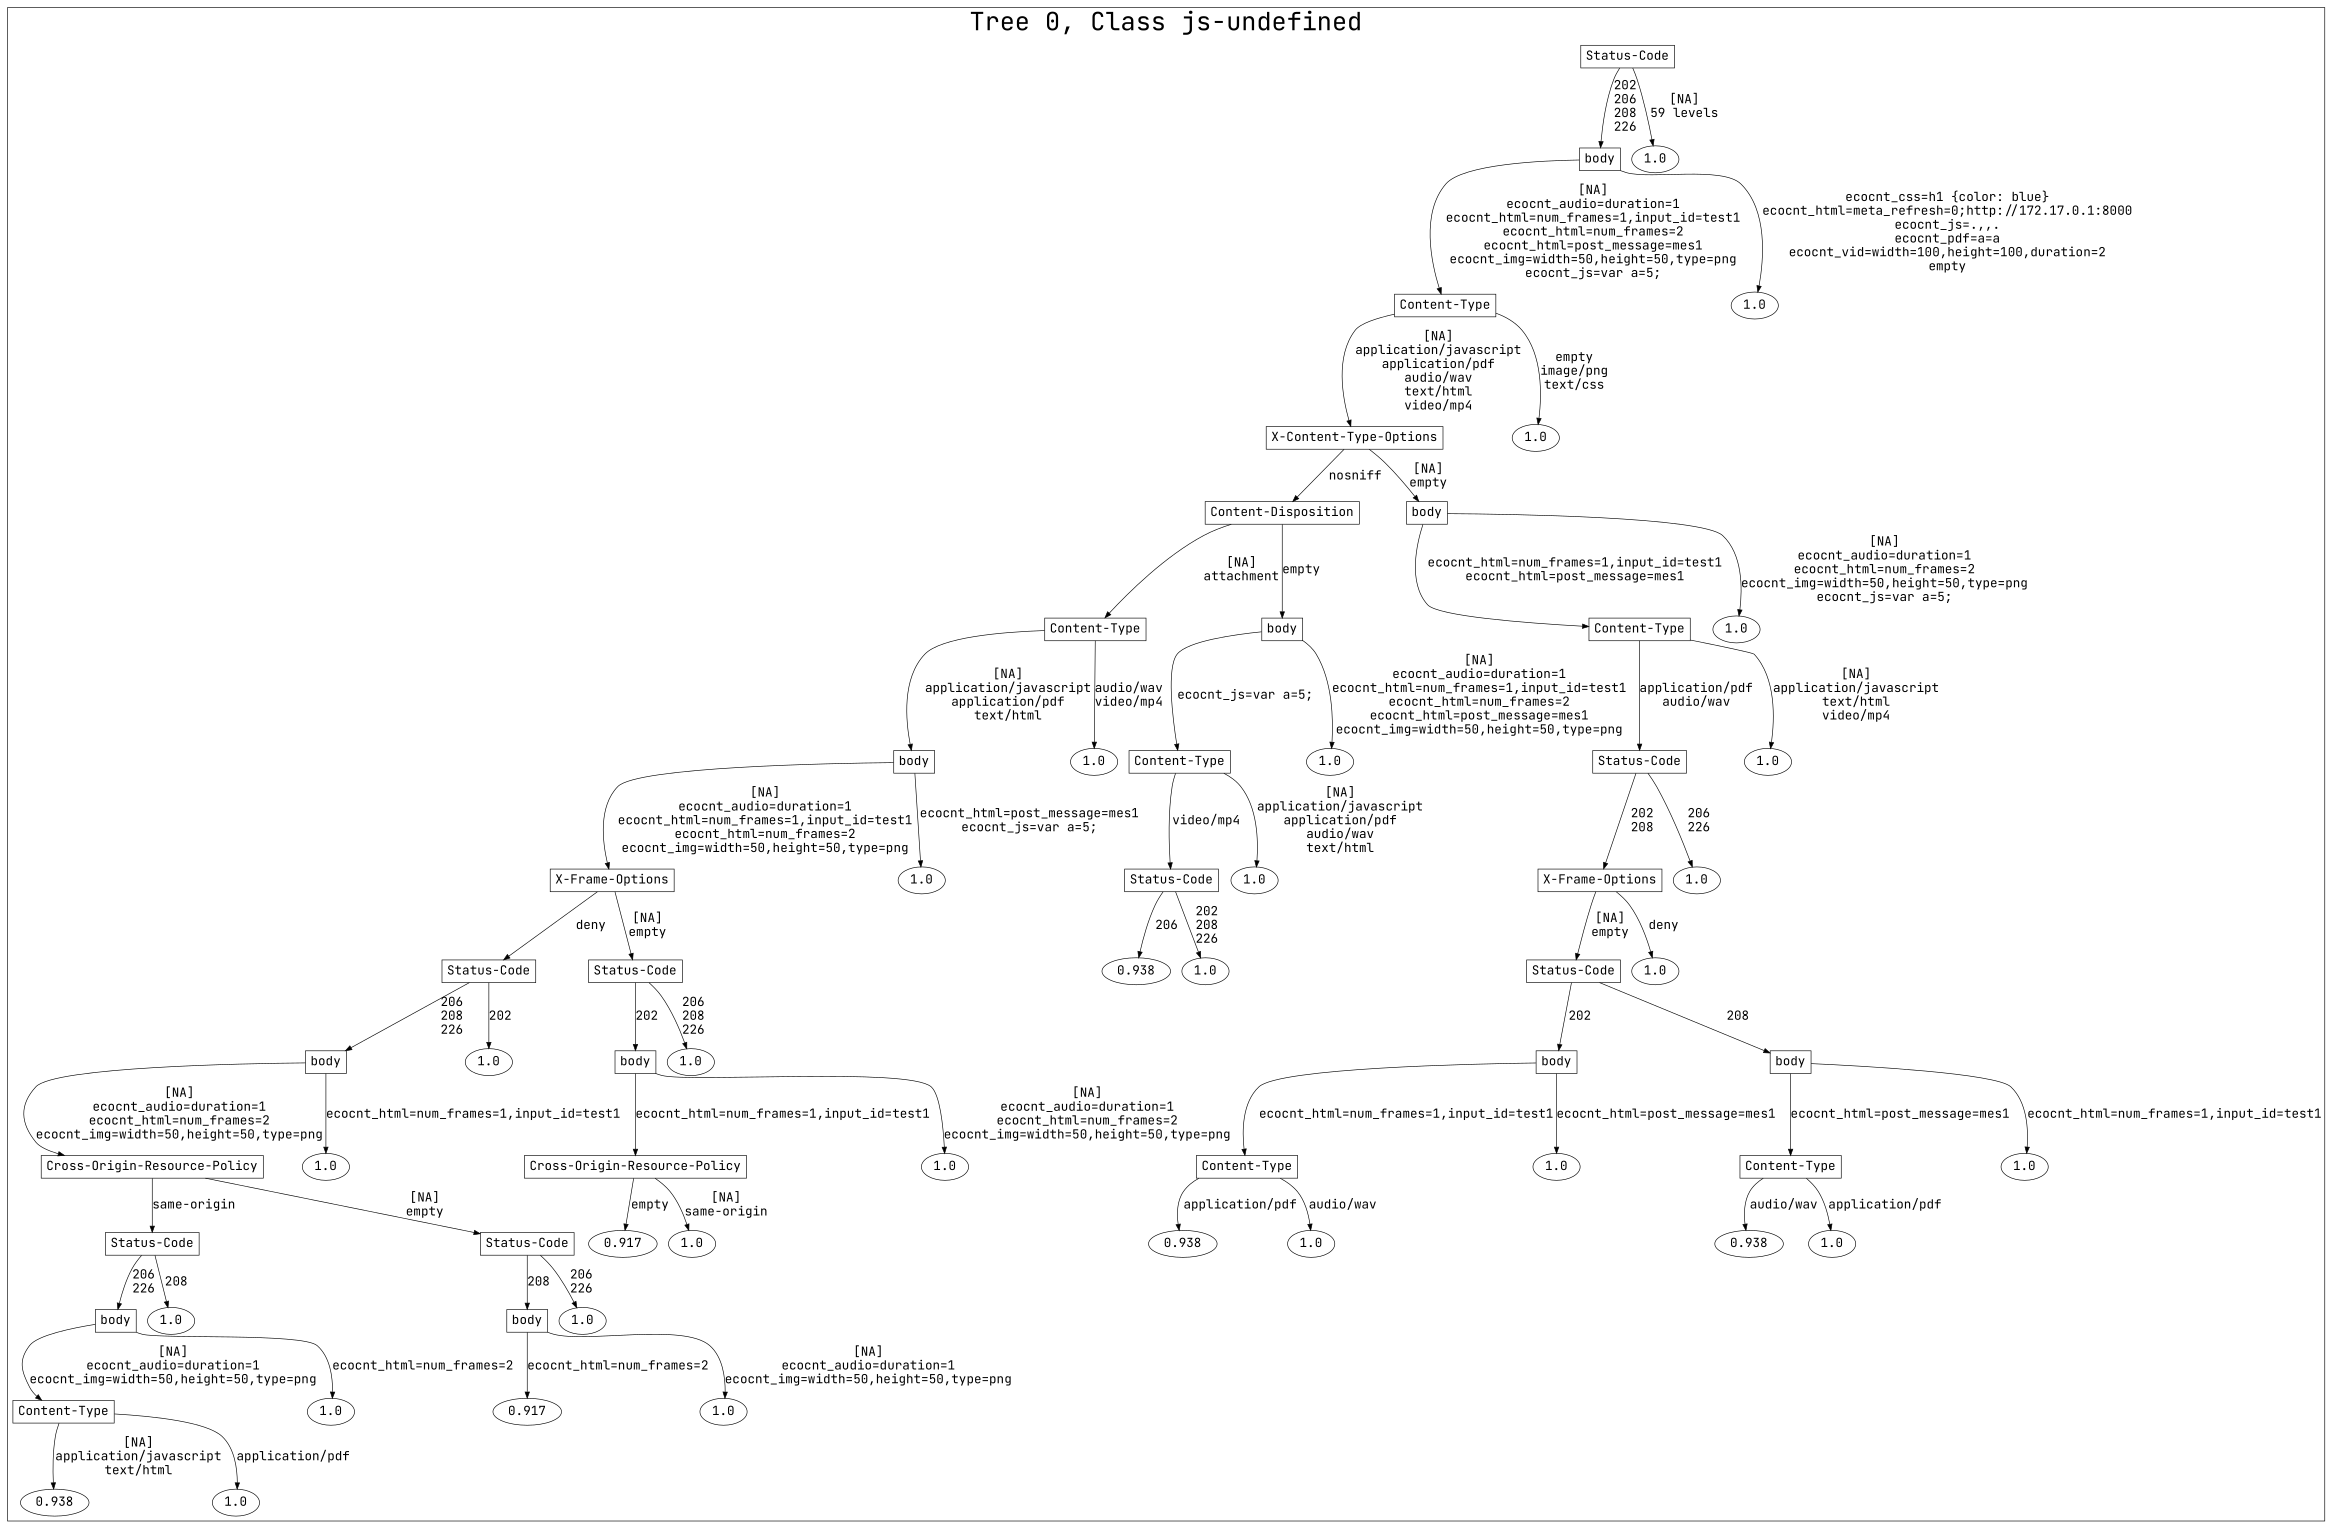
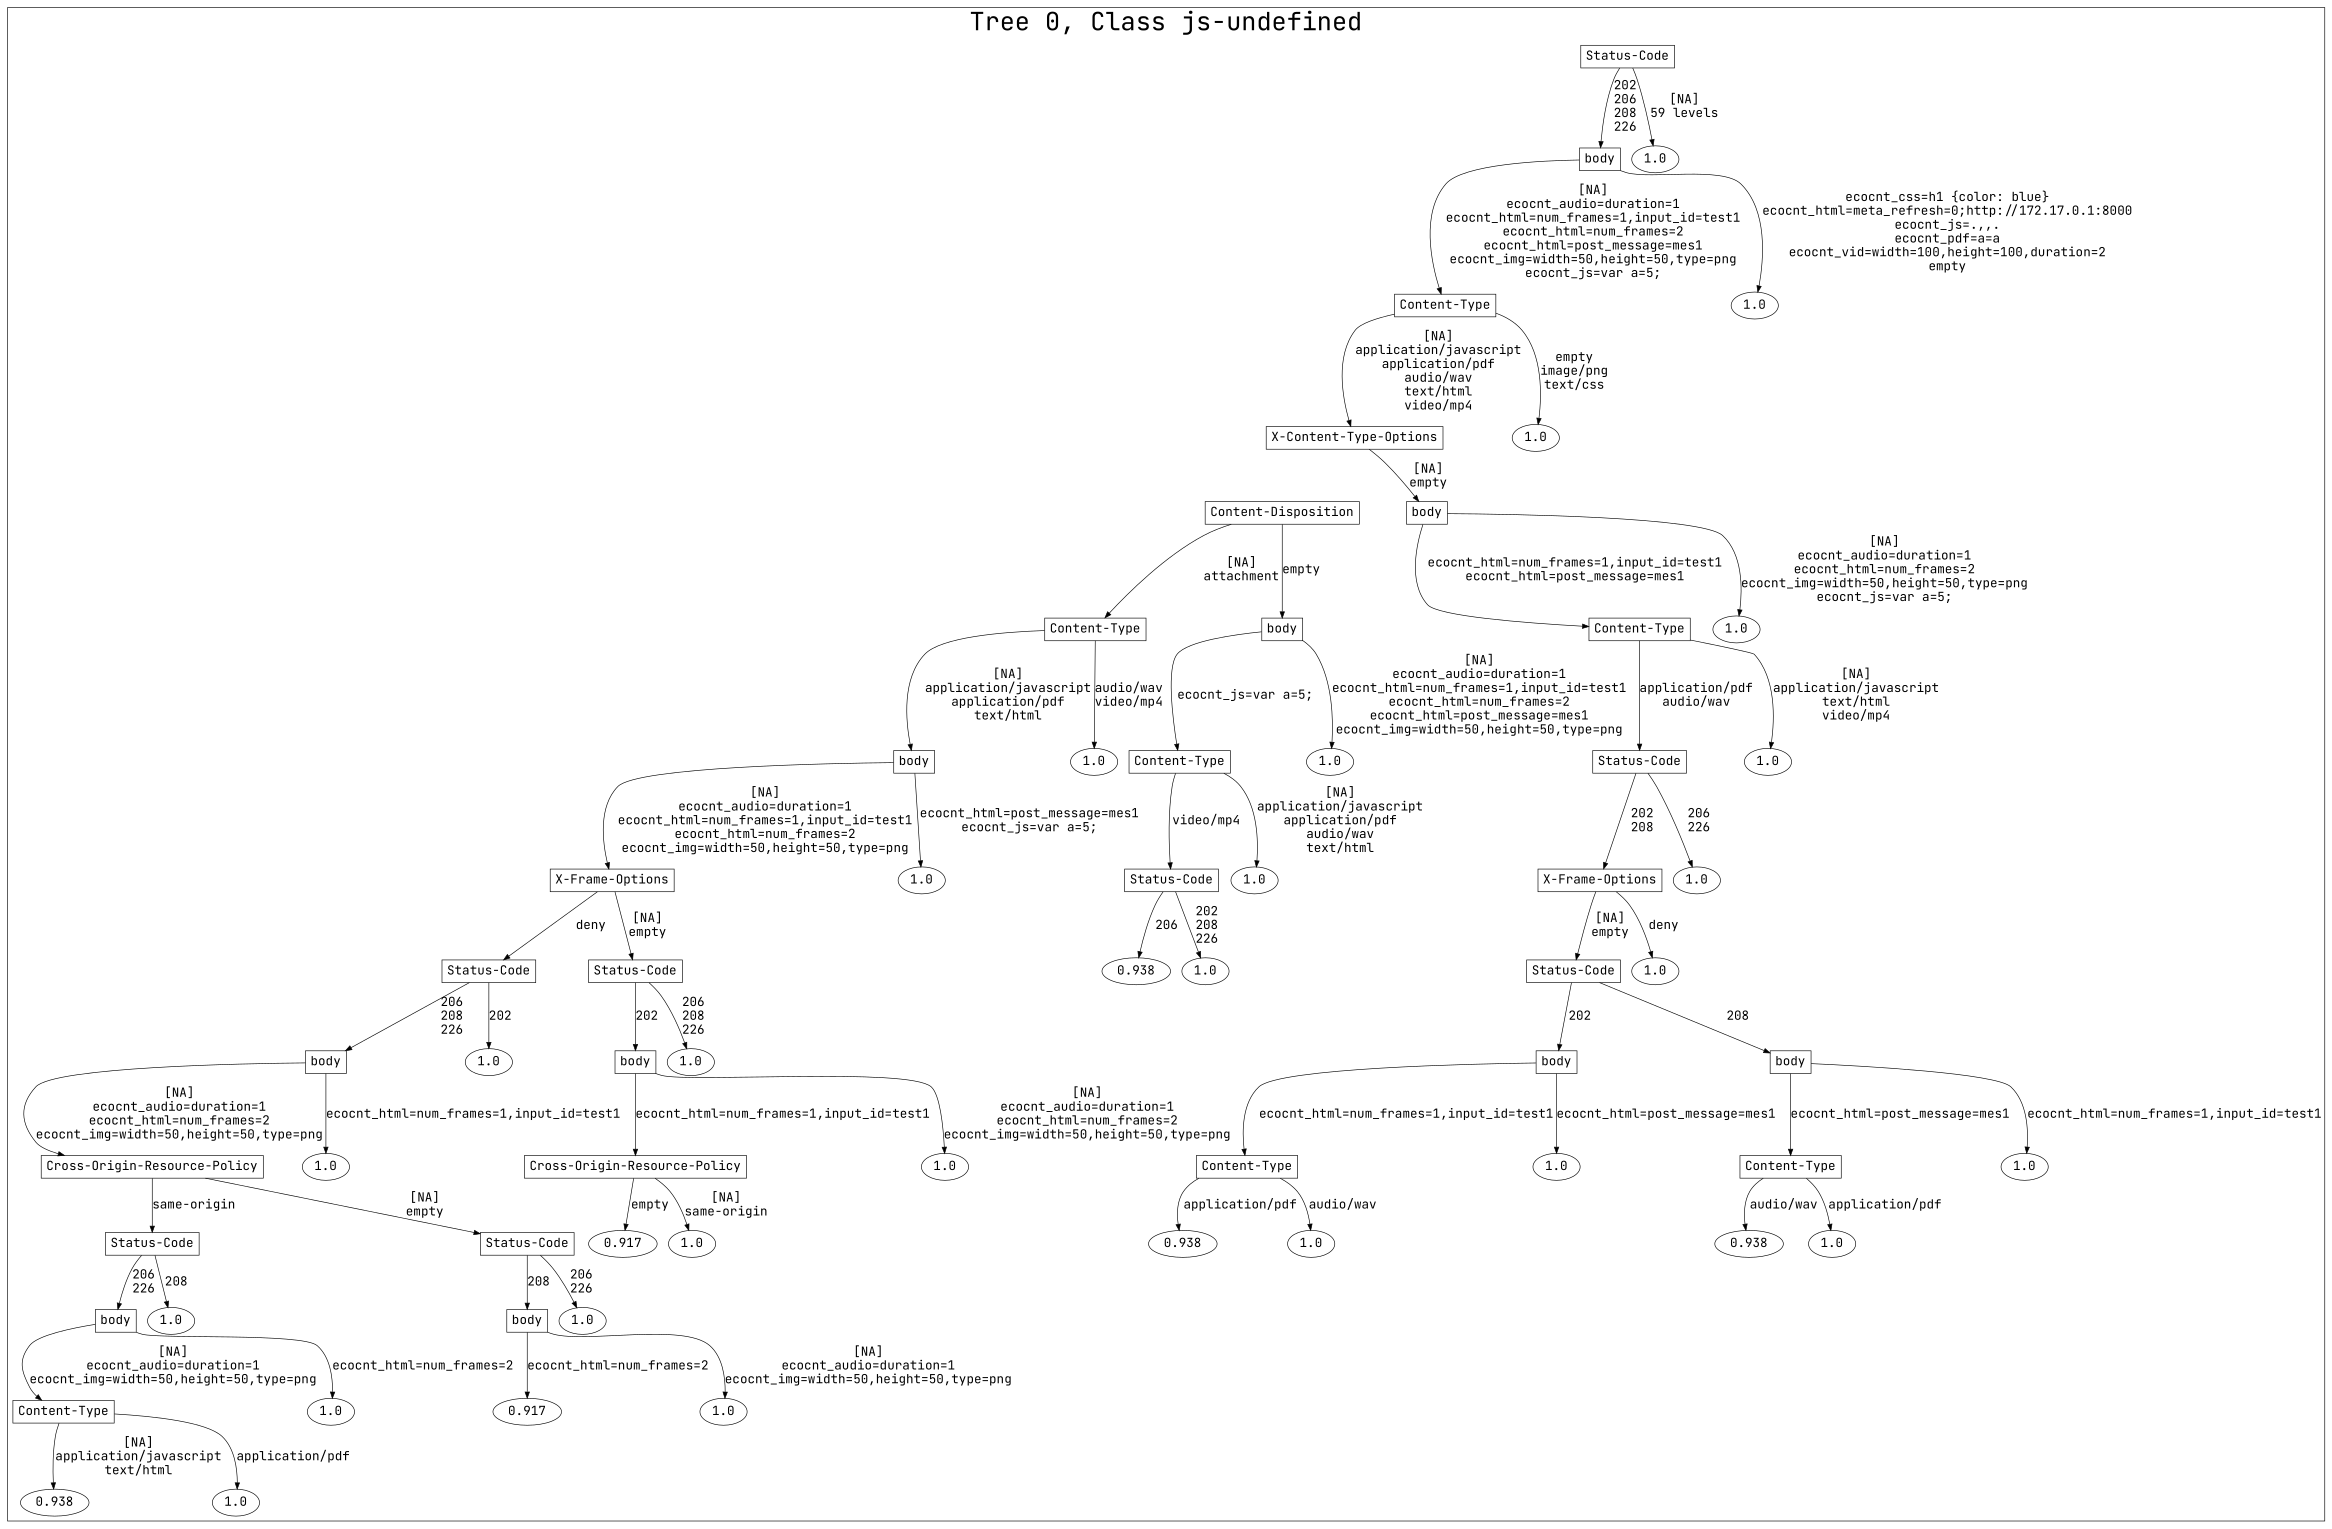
(1321, 473) -> none
